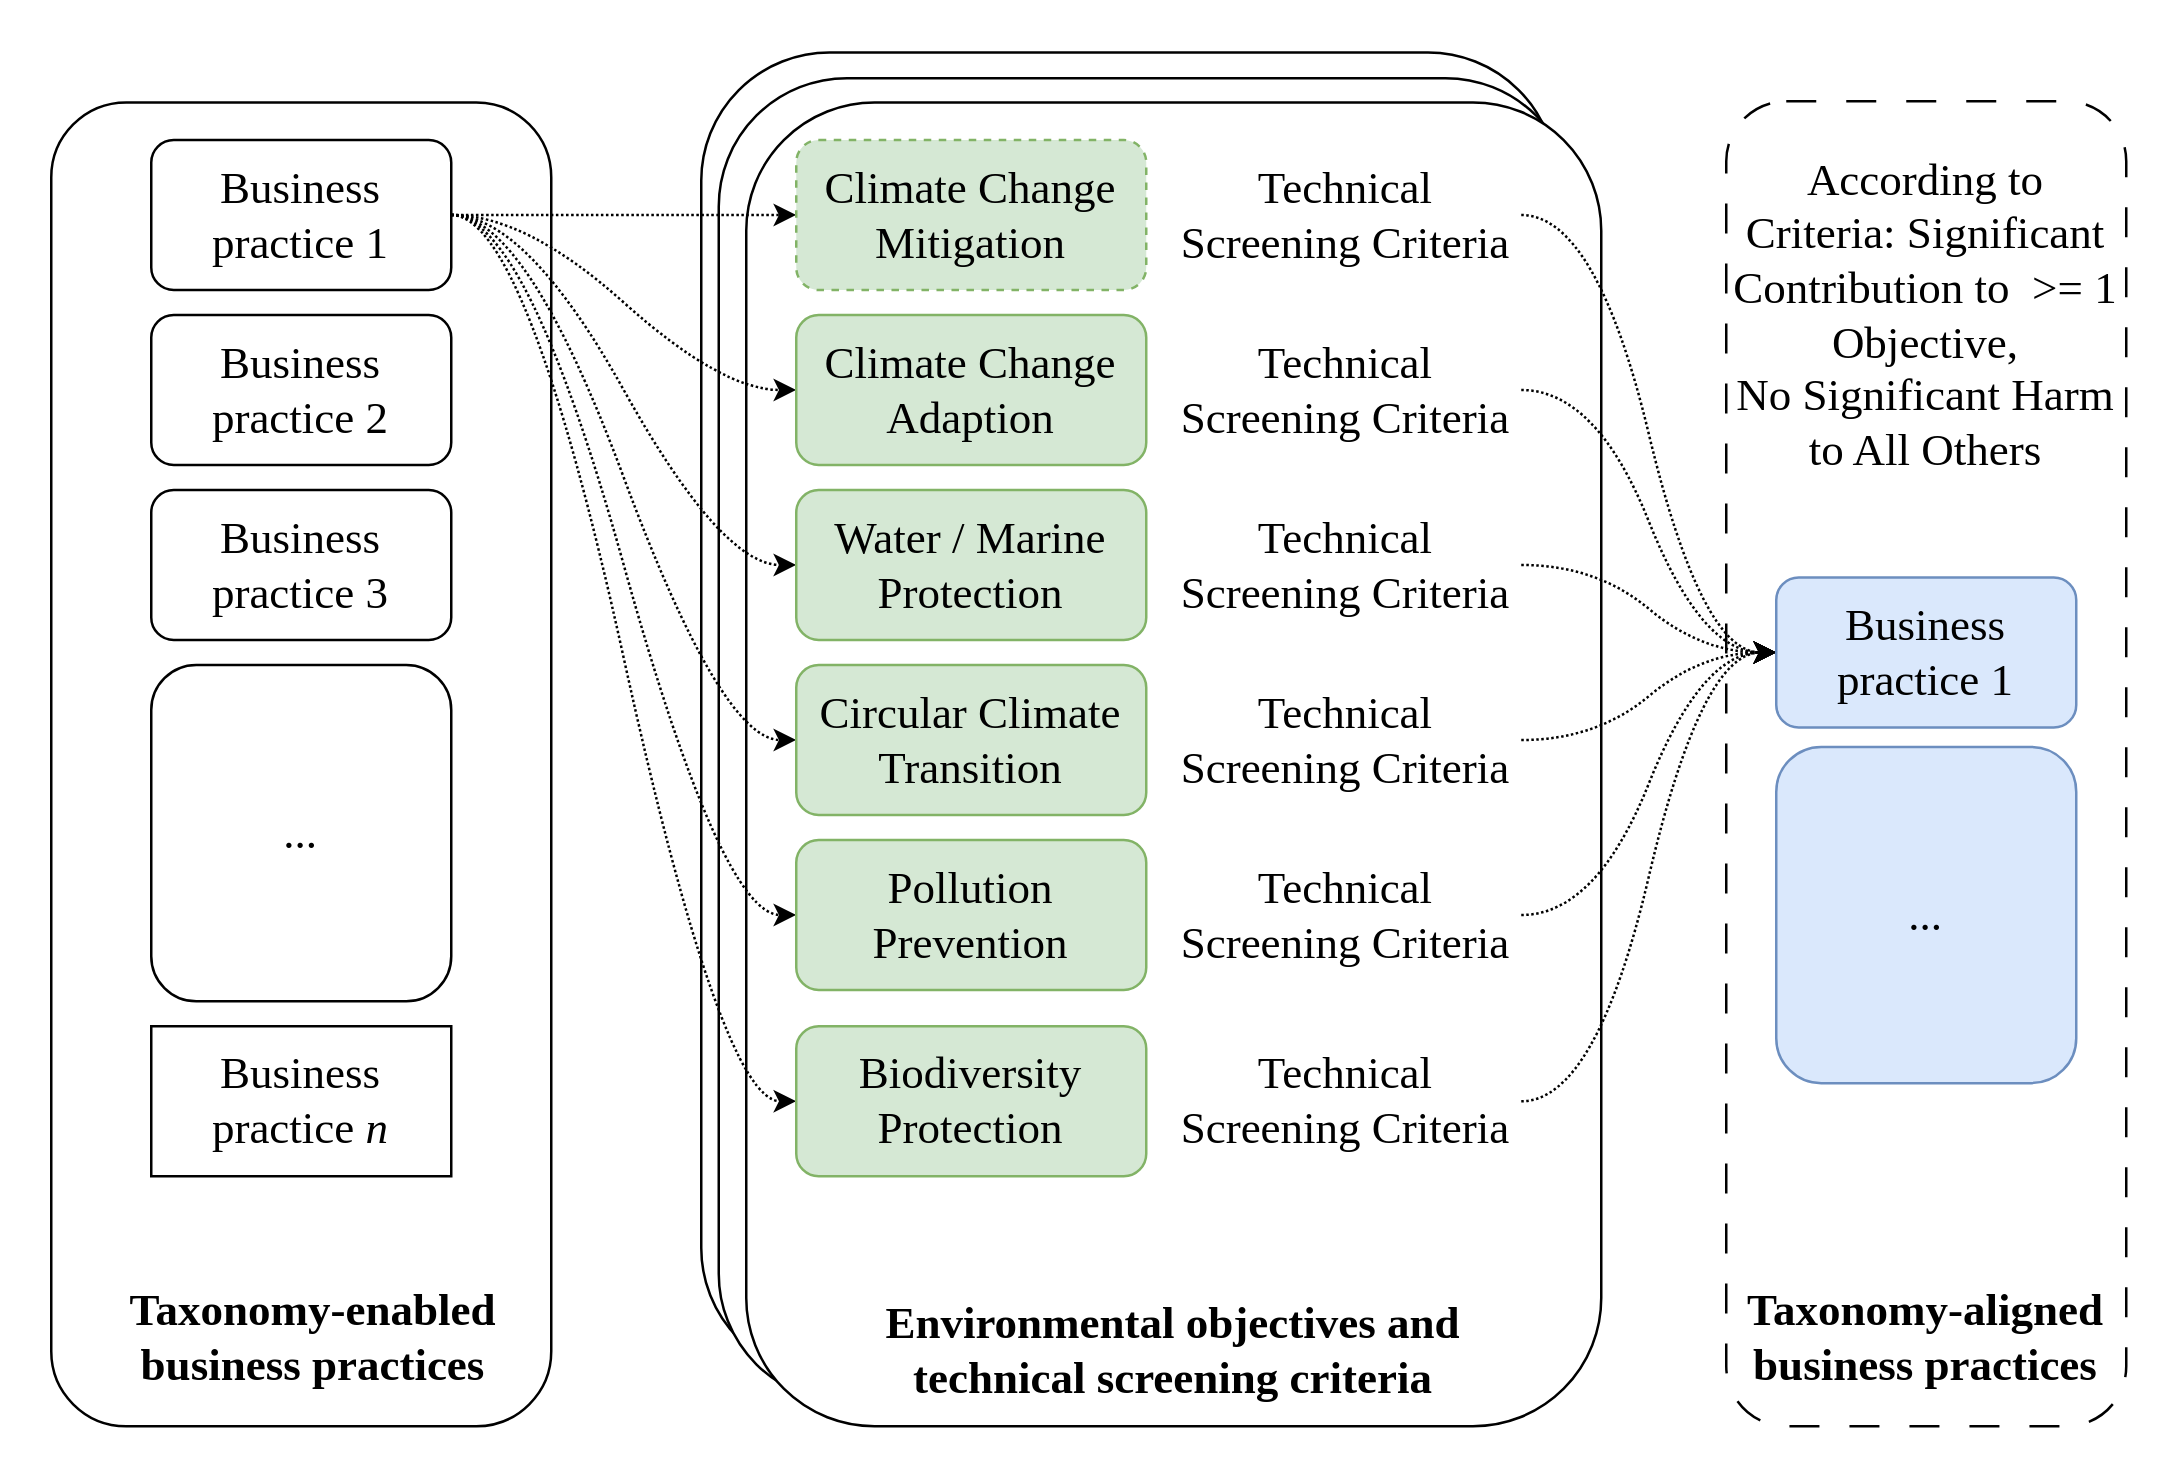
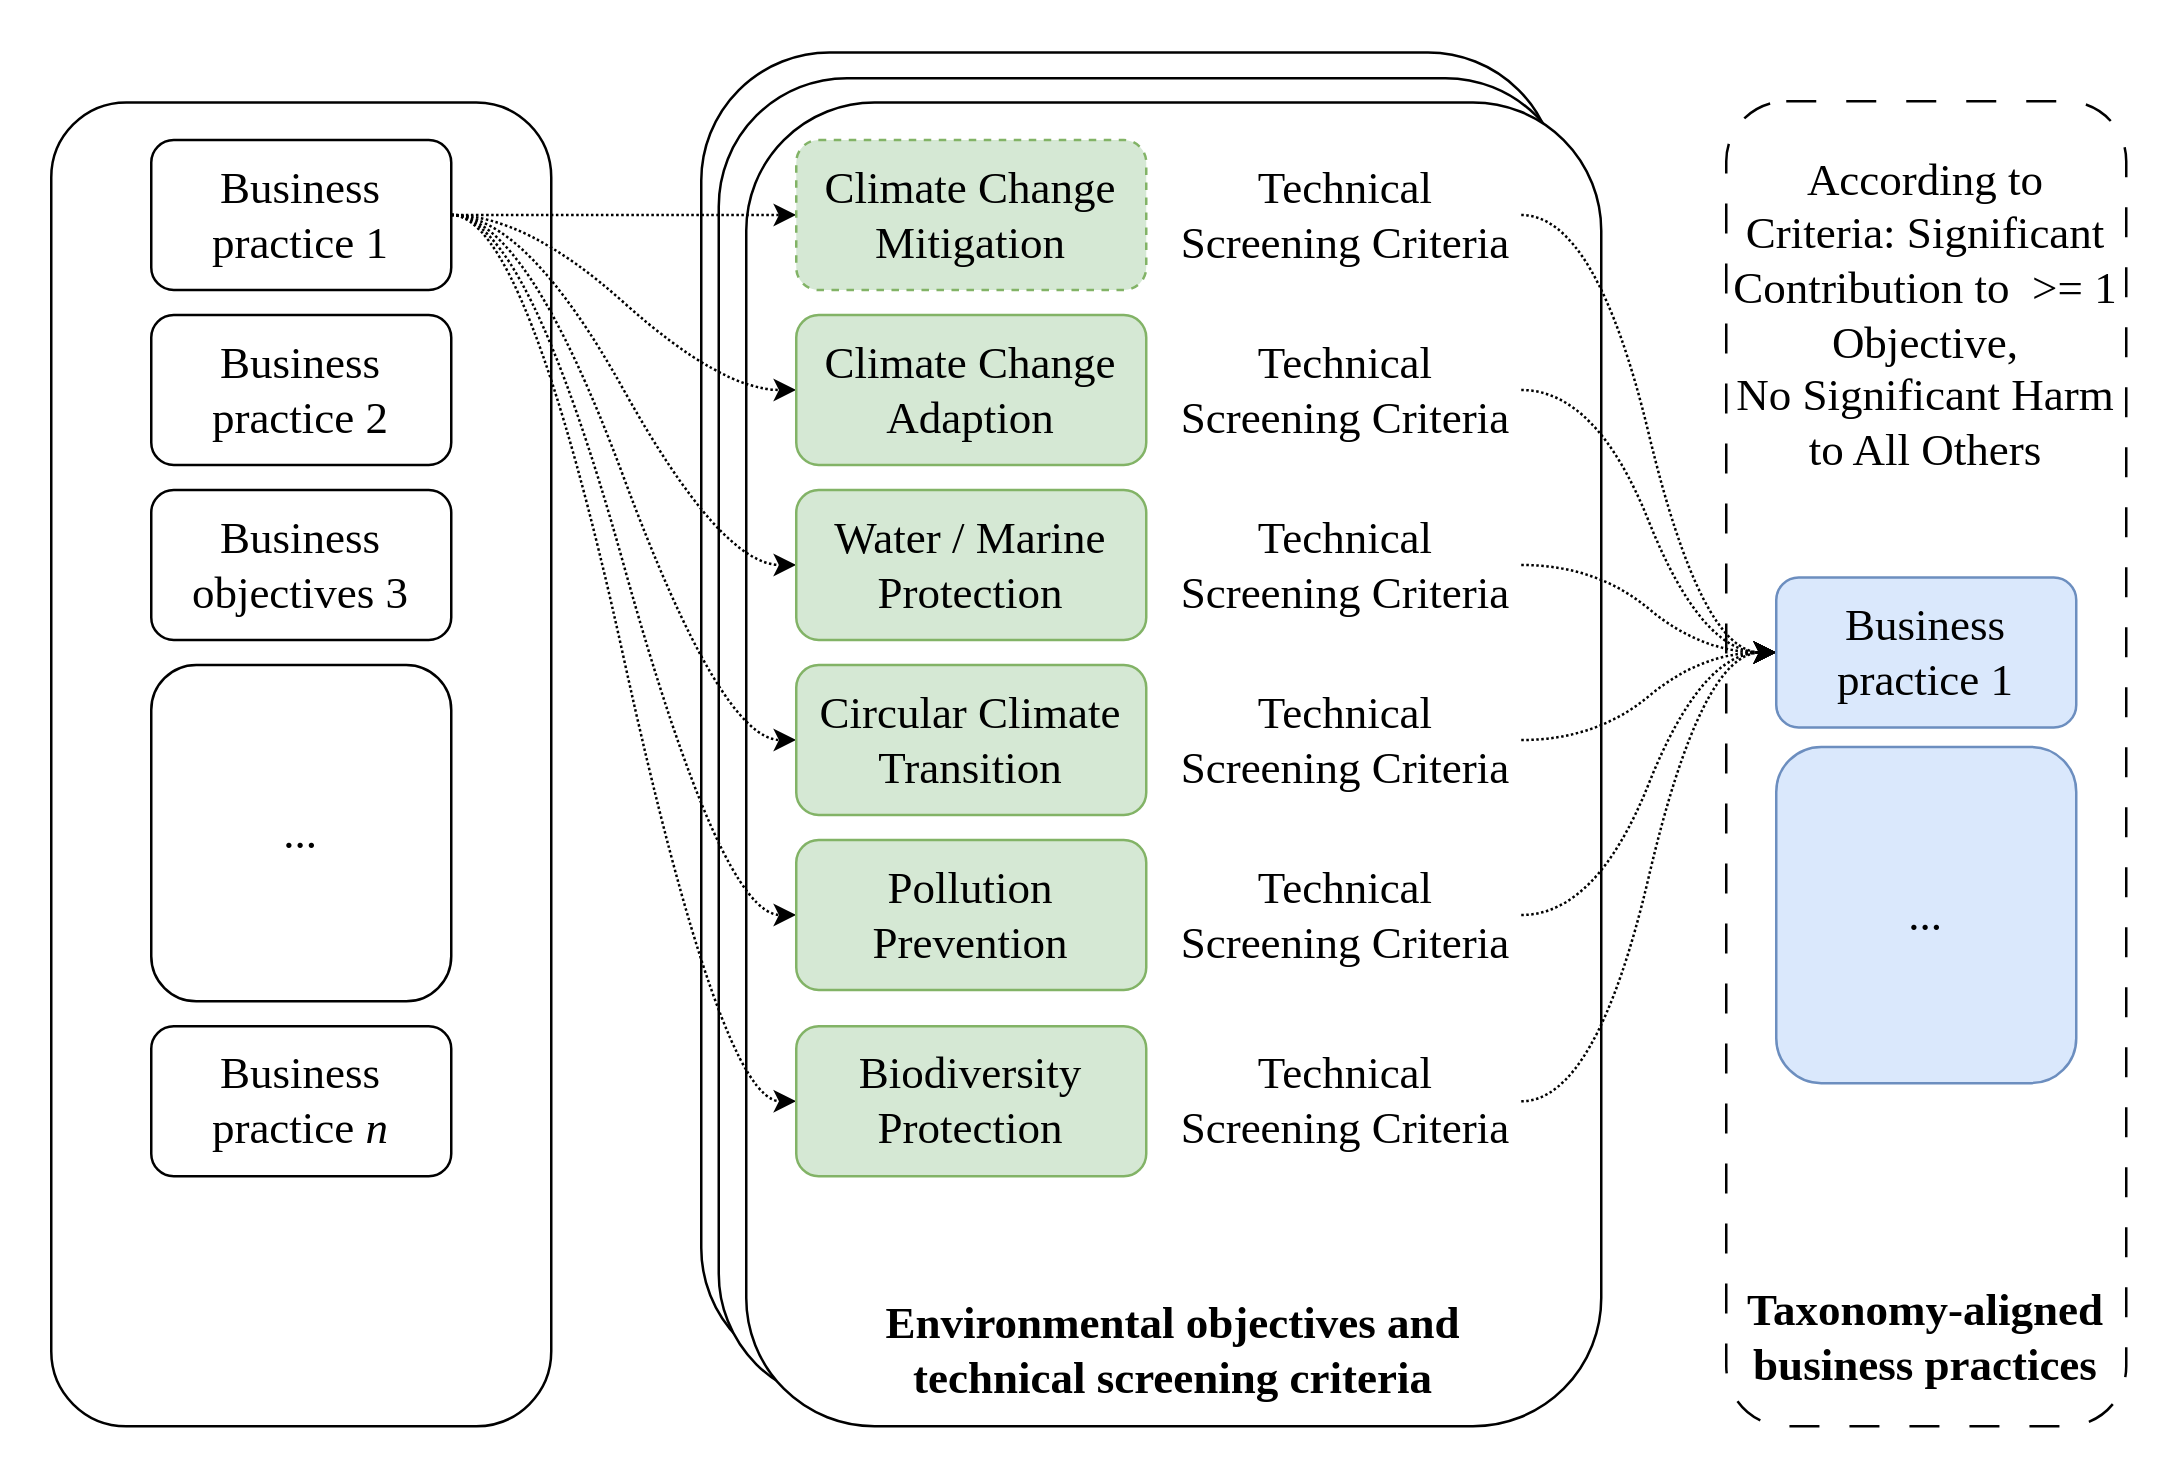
(301, 566) -> (301, 566)
(301, 1101) -> (301, 1101)
(314, 1339) -> none
